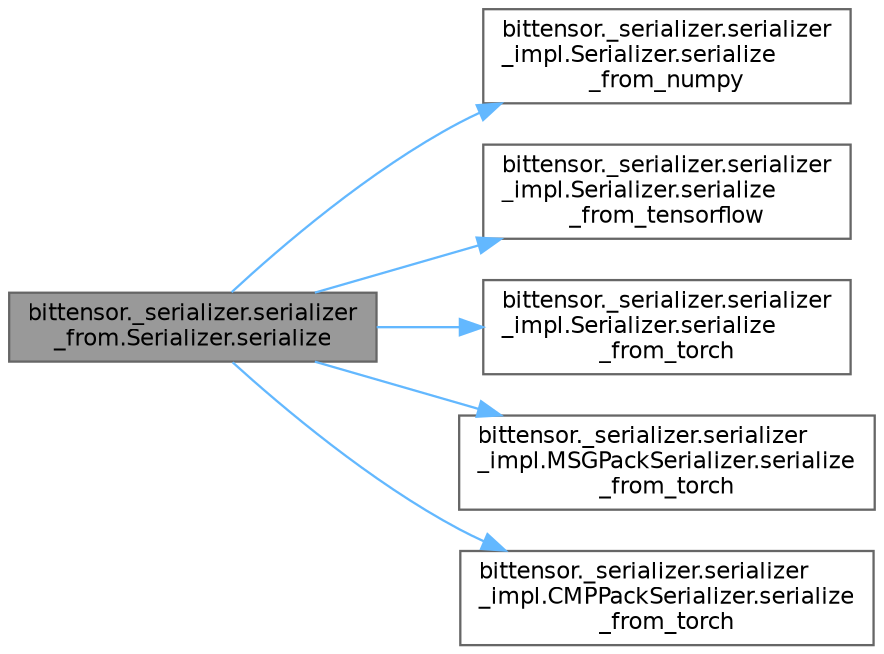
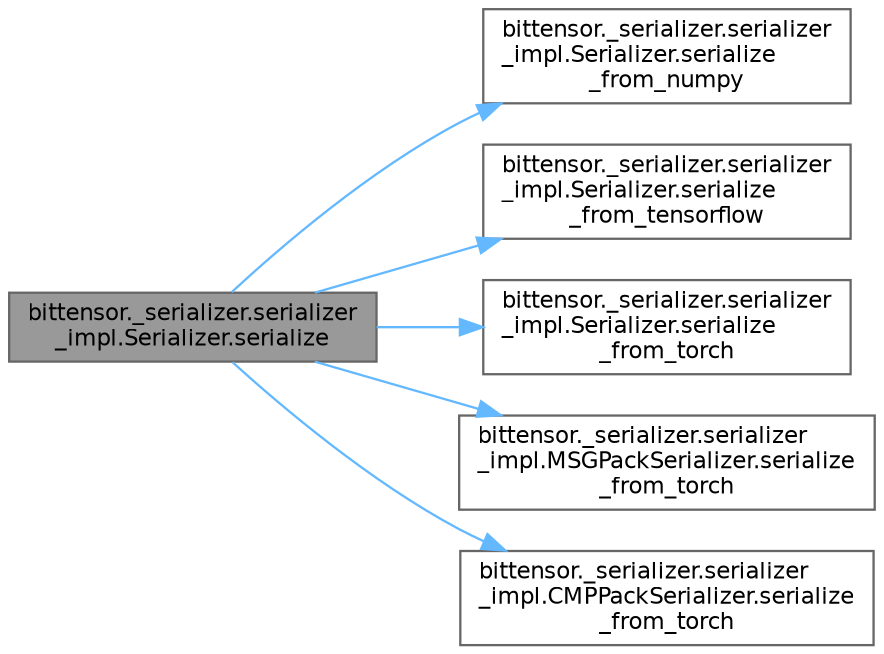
(193, 327) -> (193, 327)
